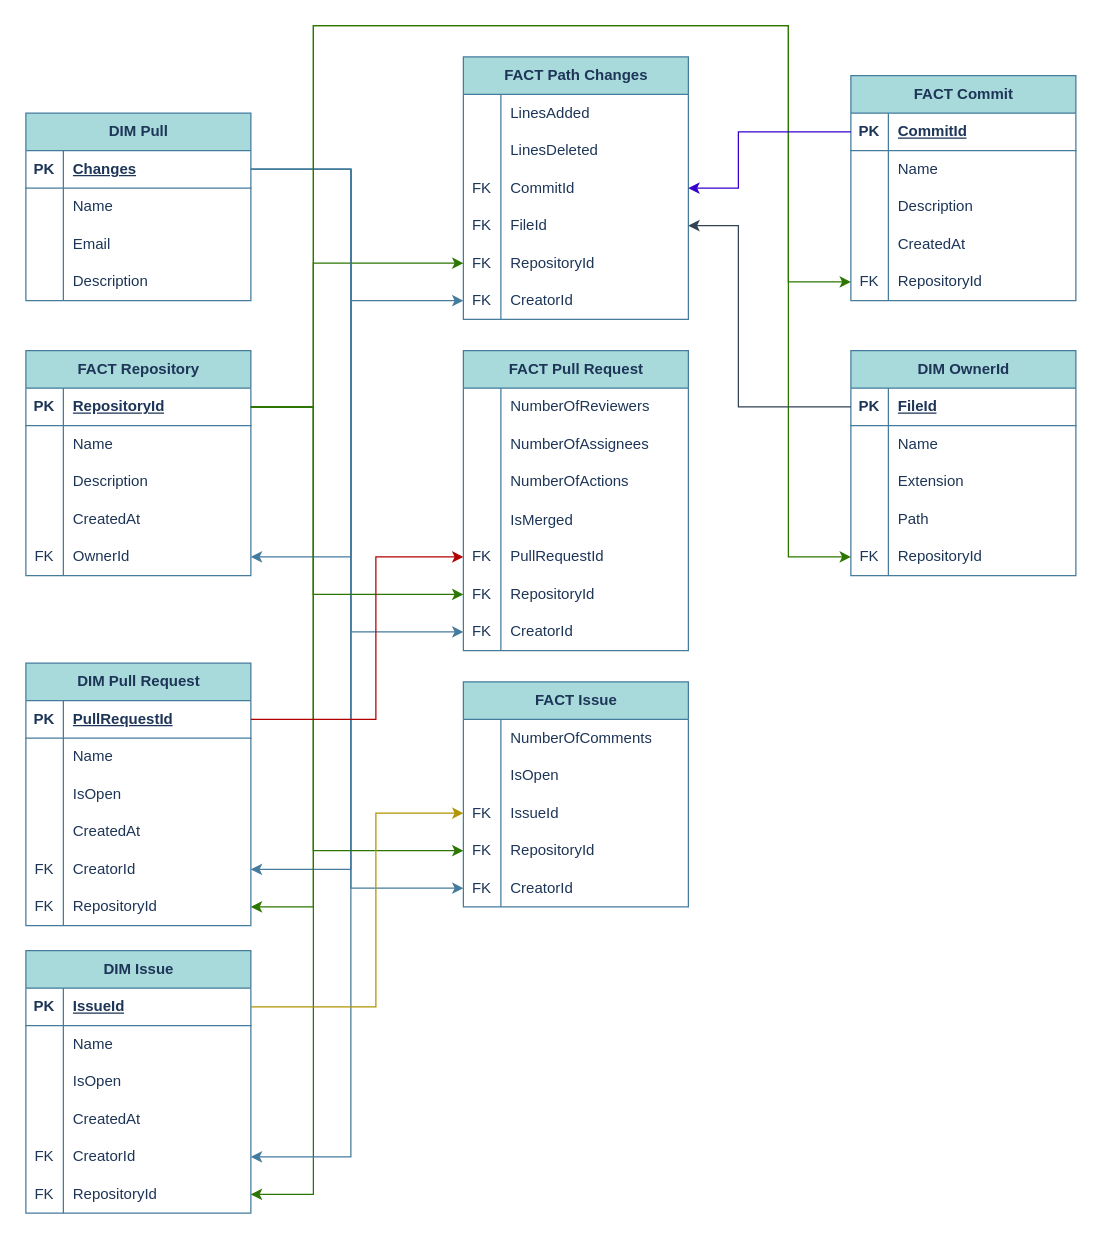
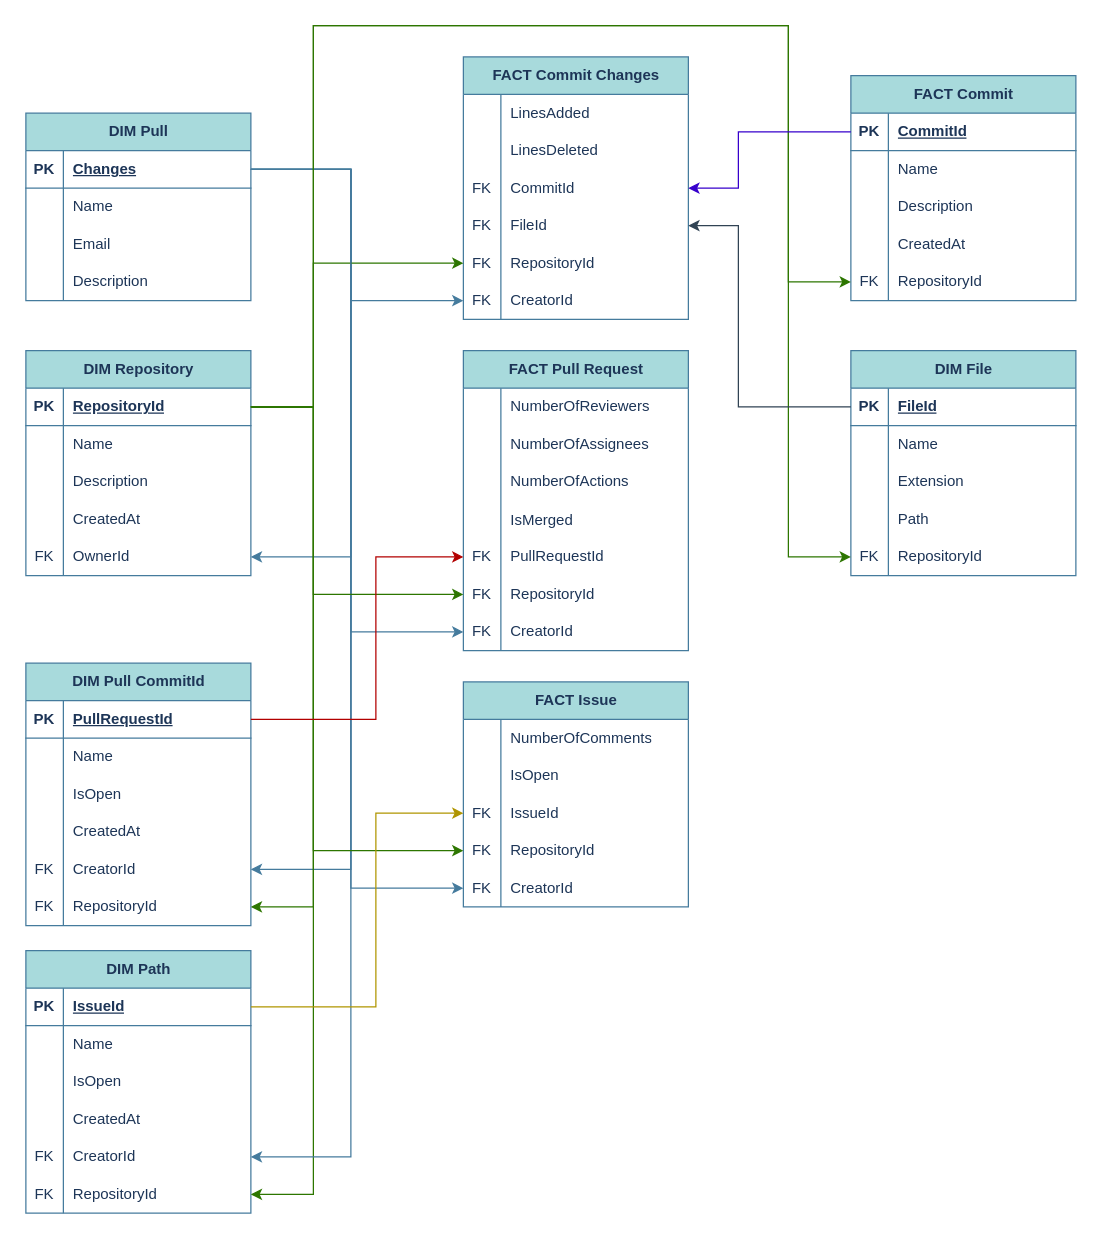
(576, 76) -> (576, 76)
(139, 369) -> (139, 369)
(964, 369) -> (964, 369)
(139, 682) -> (139, 682)
(139, 969) -> (139, 969)
